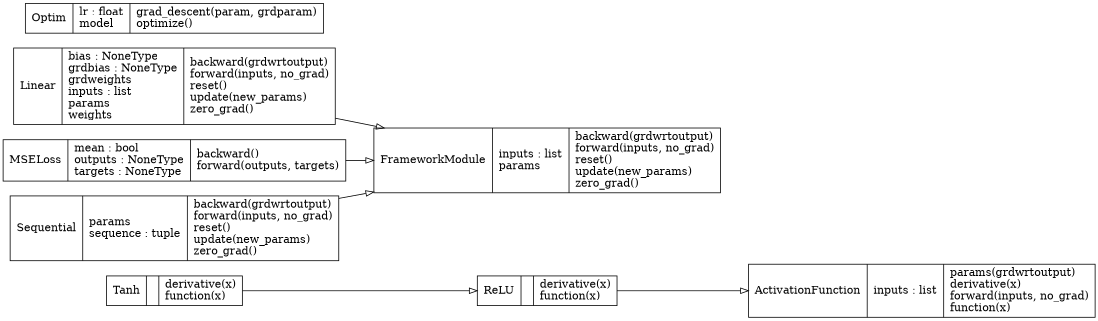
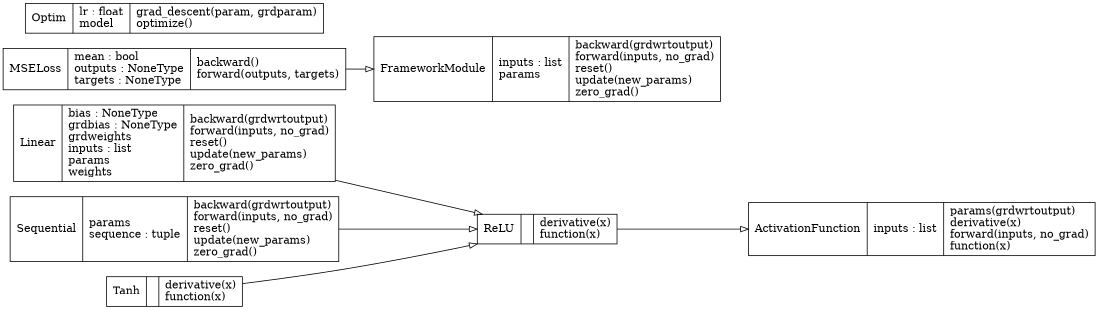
(356, 122) -> (405, 196)
(352, 196) -> (404, 229)
